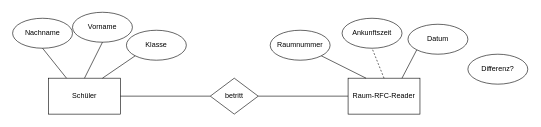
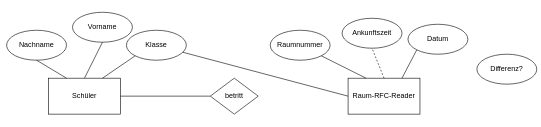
(42, 33) -> (36, 45)
(498, 69) -> (507, 69)
(303, 96) -> (265, 74)
